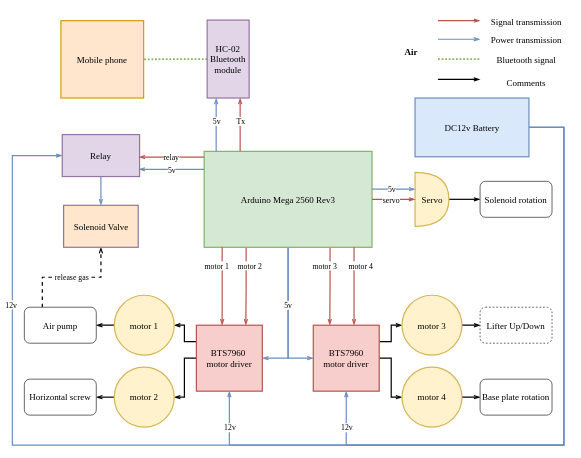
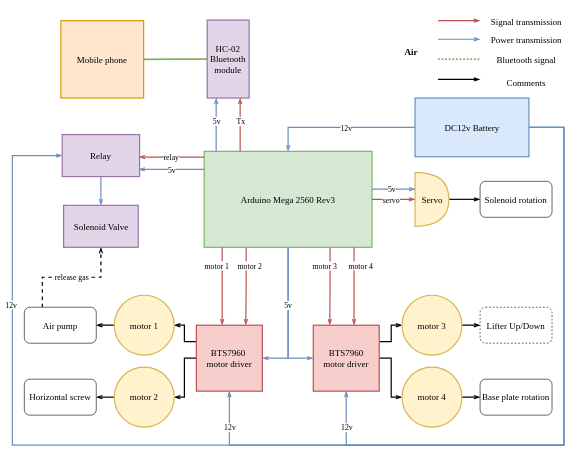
(176, 59) -> (176, 59)
none -> (341, 128)
(101, 227) -> (101, 227)
